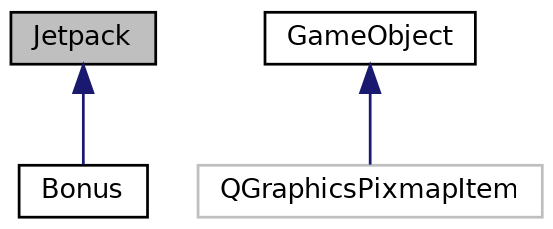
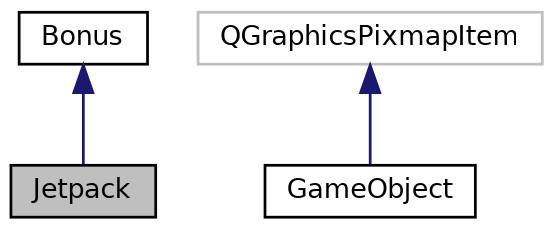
(83, 129) -> (83, 129)
(370, 129) -> (370, 129)
